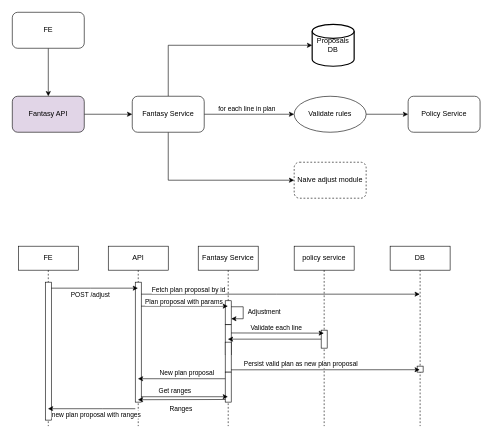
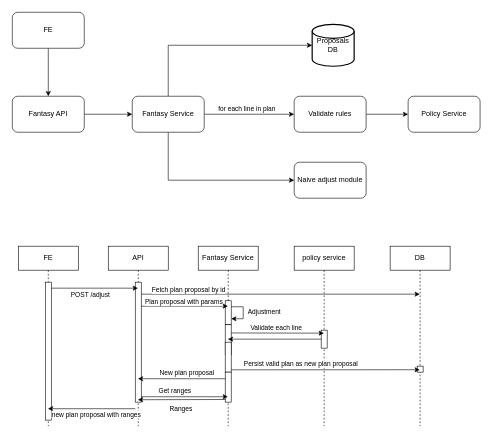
(48, 114) -> (48, 114)
(330, 114) -> (330, 114)
(330, 180) -> (330, 180)
